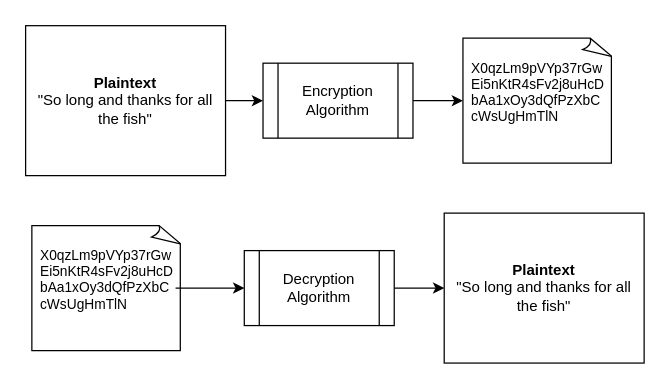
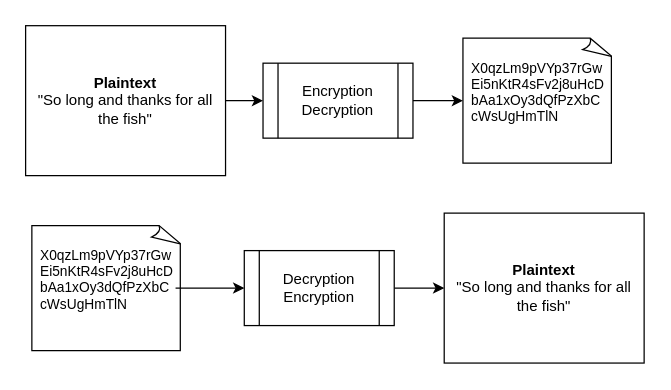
(338, 101) -> (338, 101)
(319, 288) -> (319, 288)
